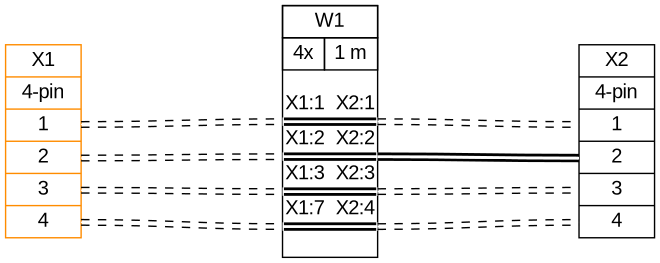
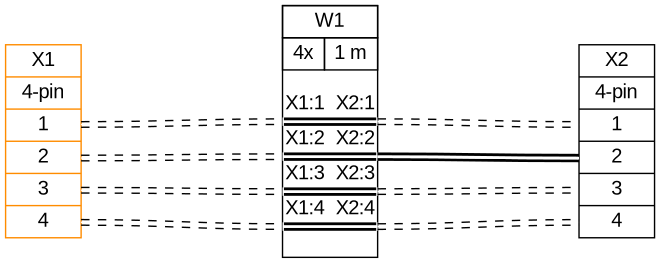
(305, 208) -> (305, 208)
